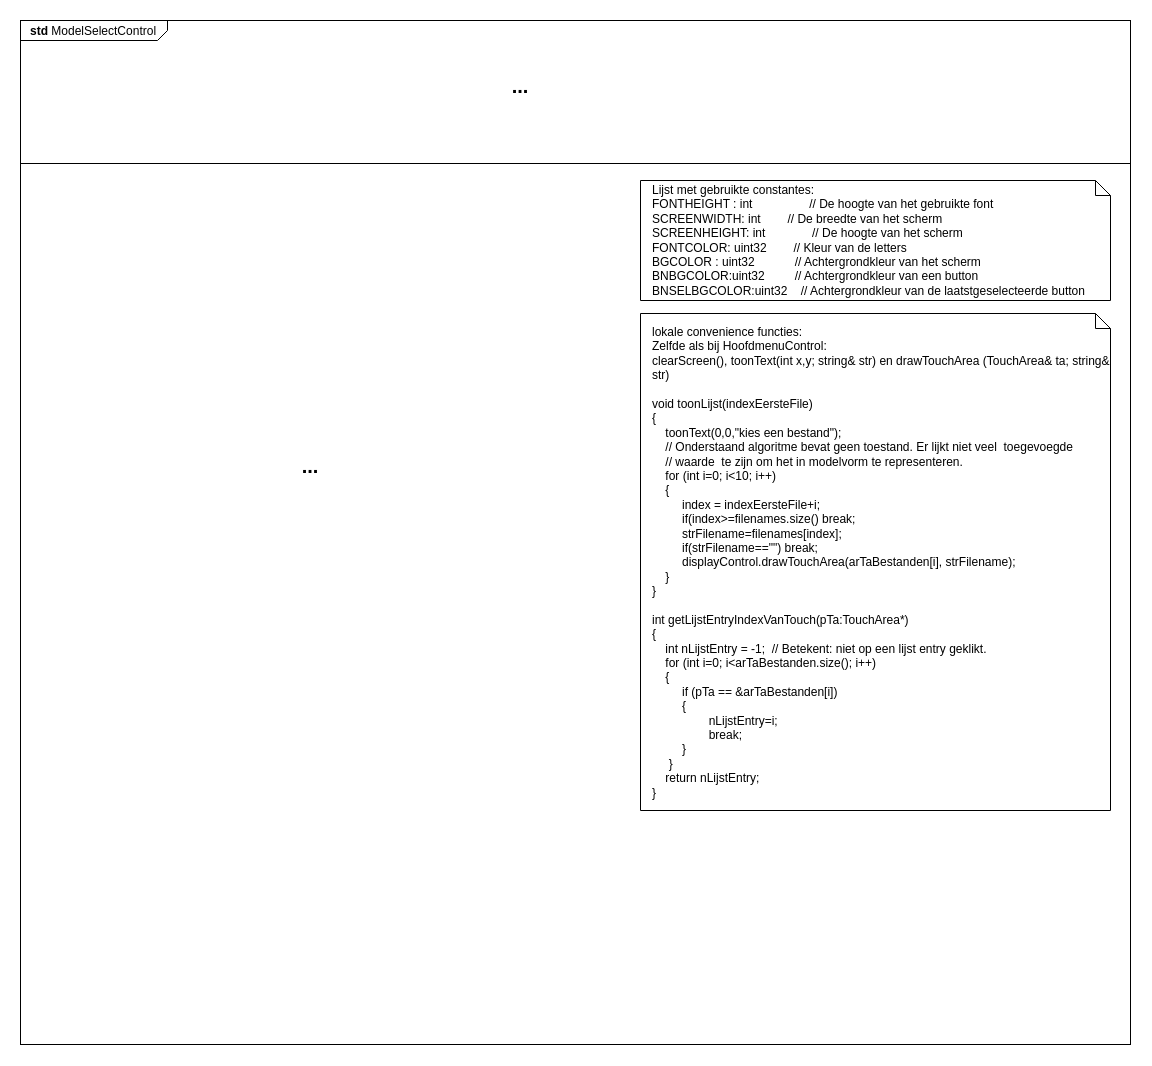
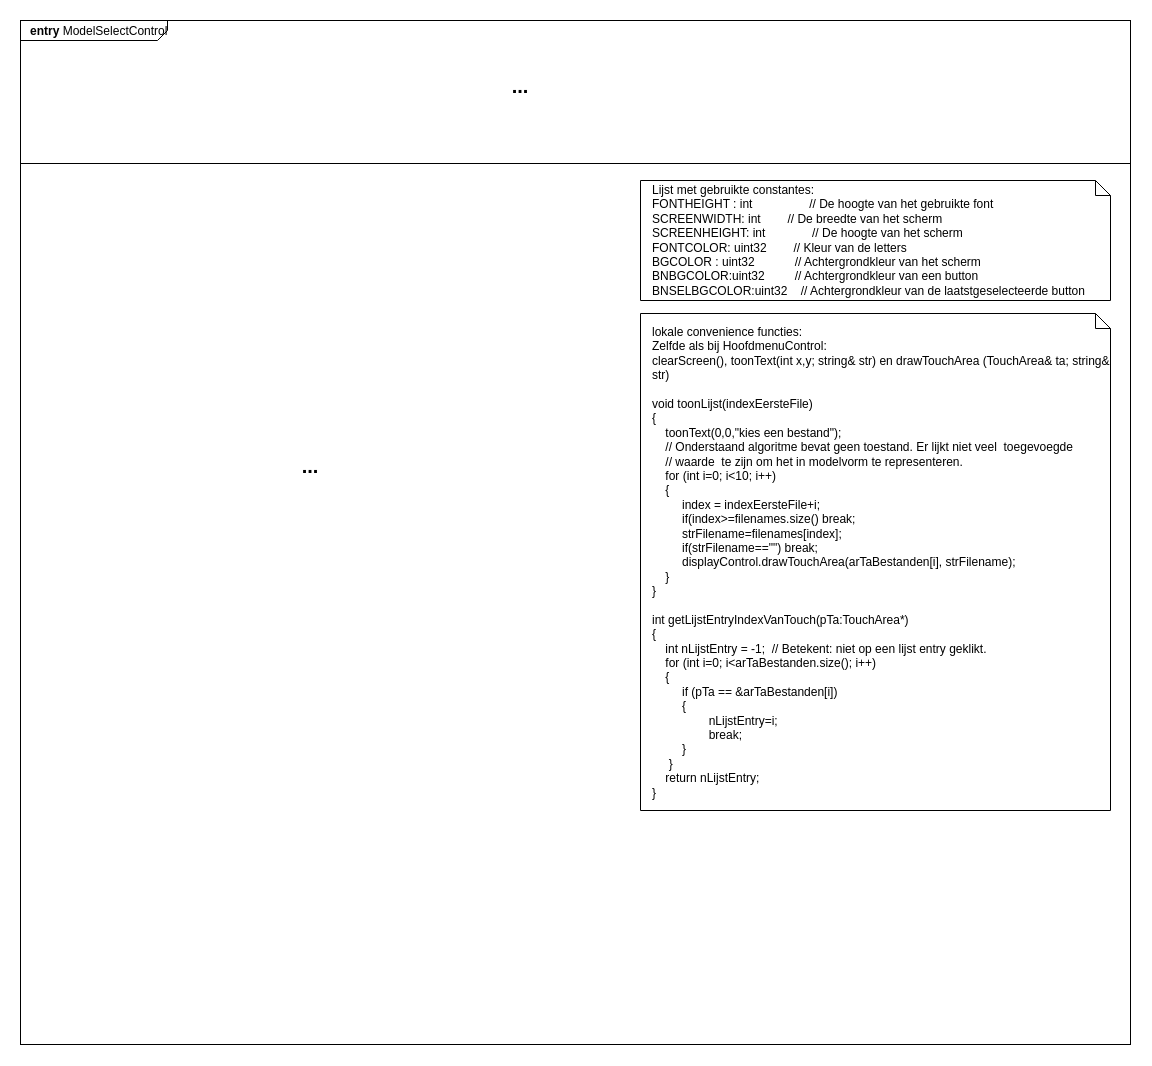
(90, 21) -> (96, 21)
